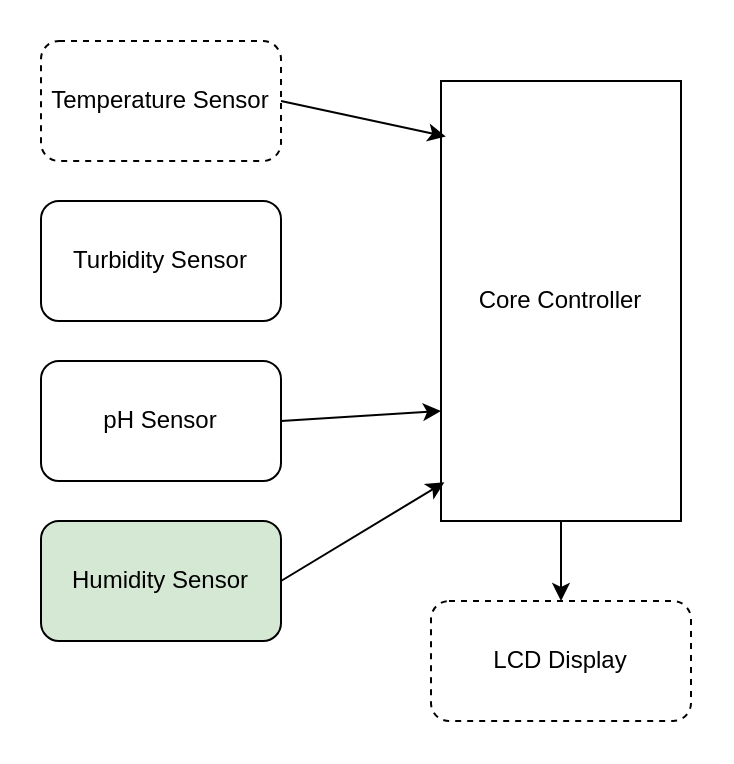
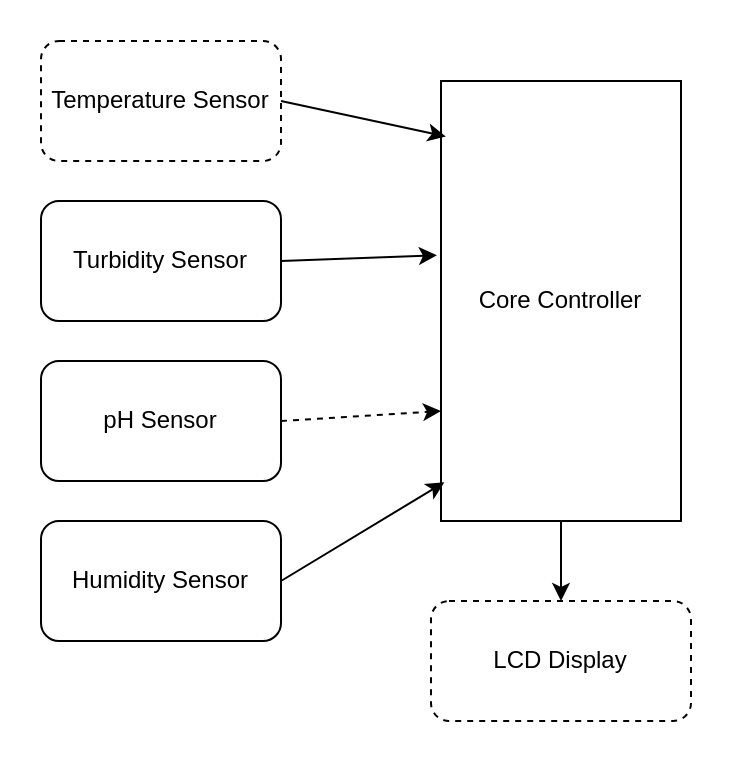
none -> (352, 258)
(354, 416) -> (354, 416)
(161, 581) -> (161, 581)
